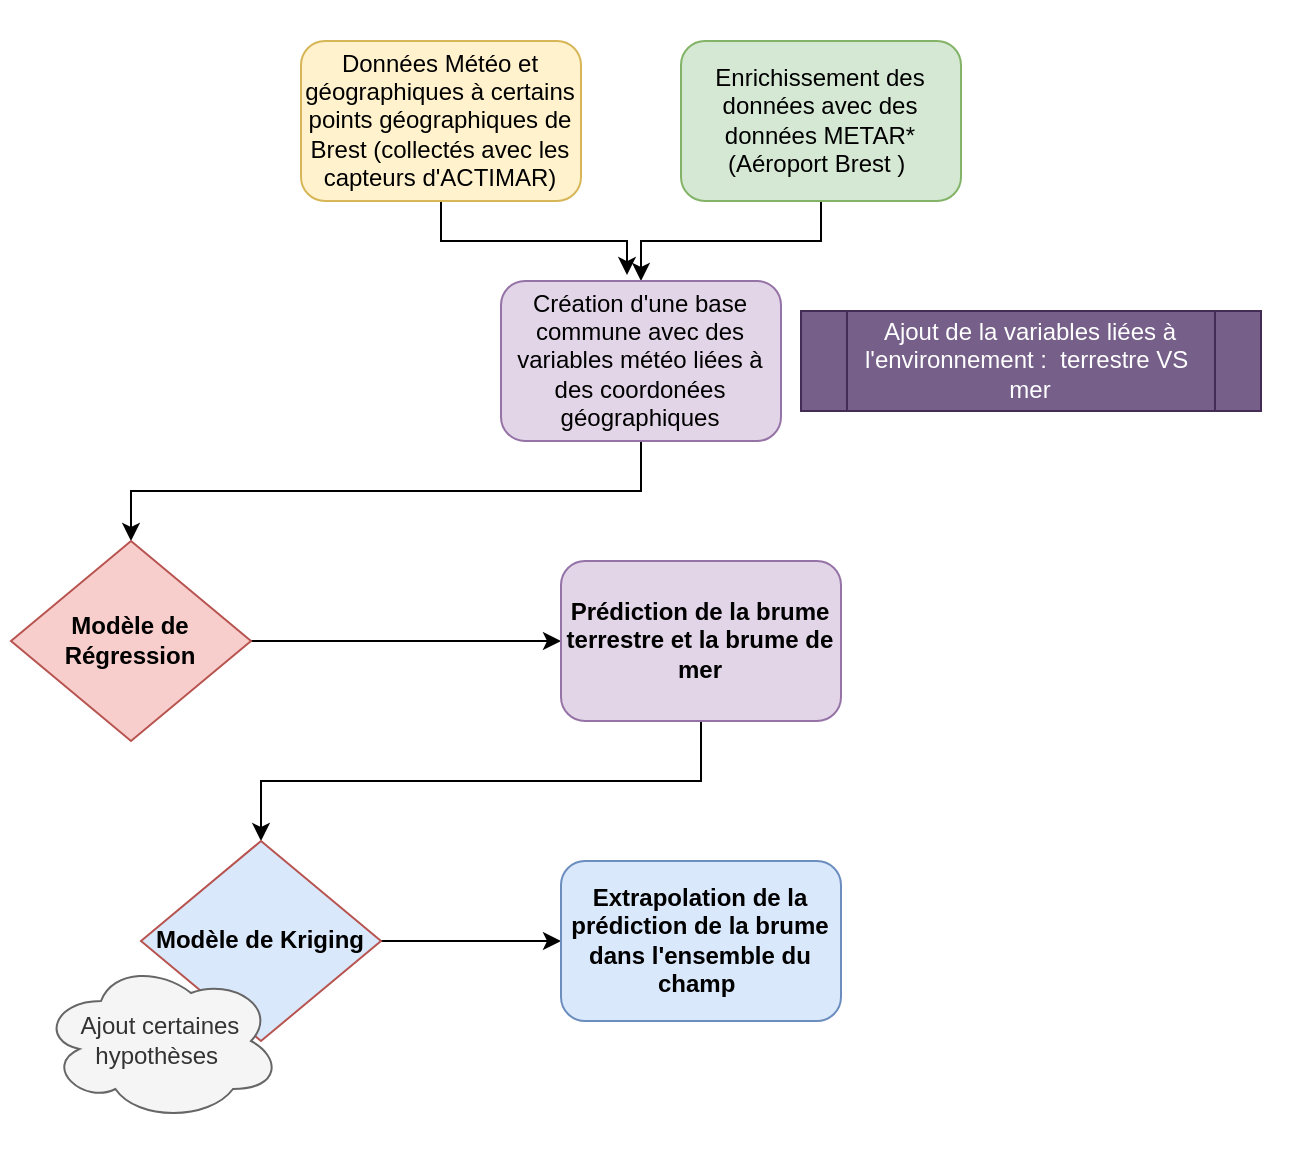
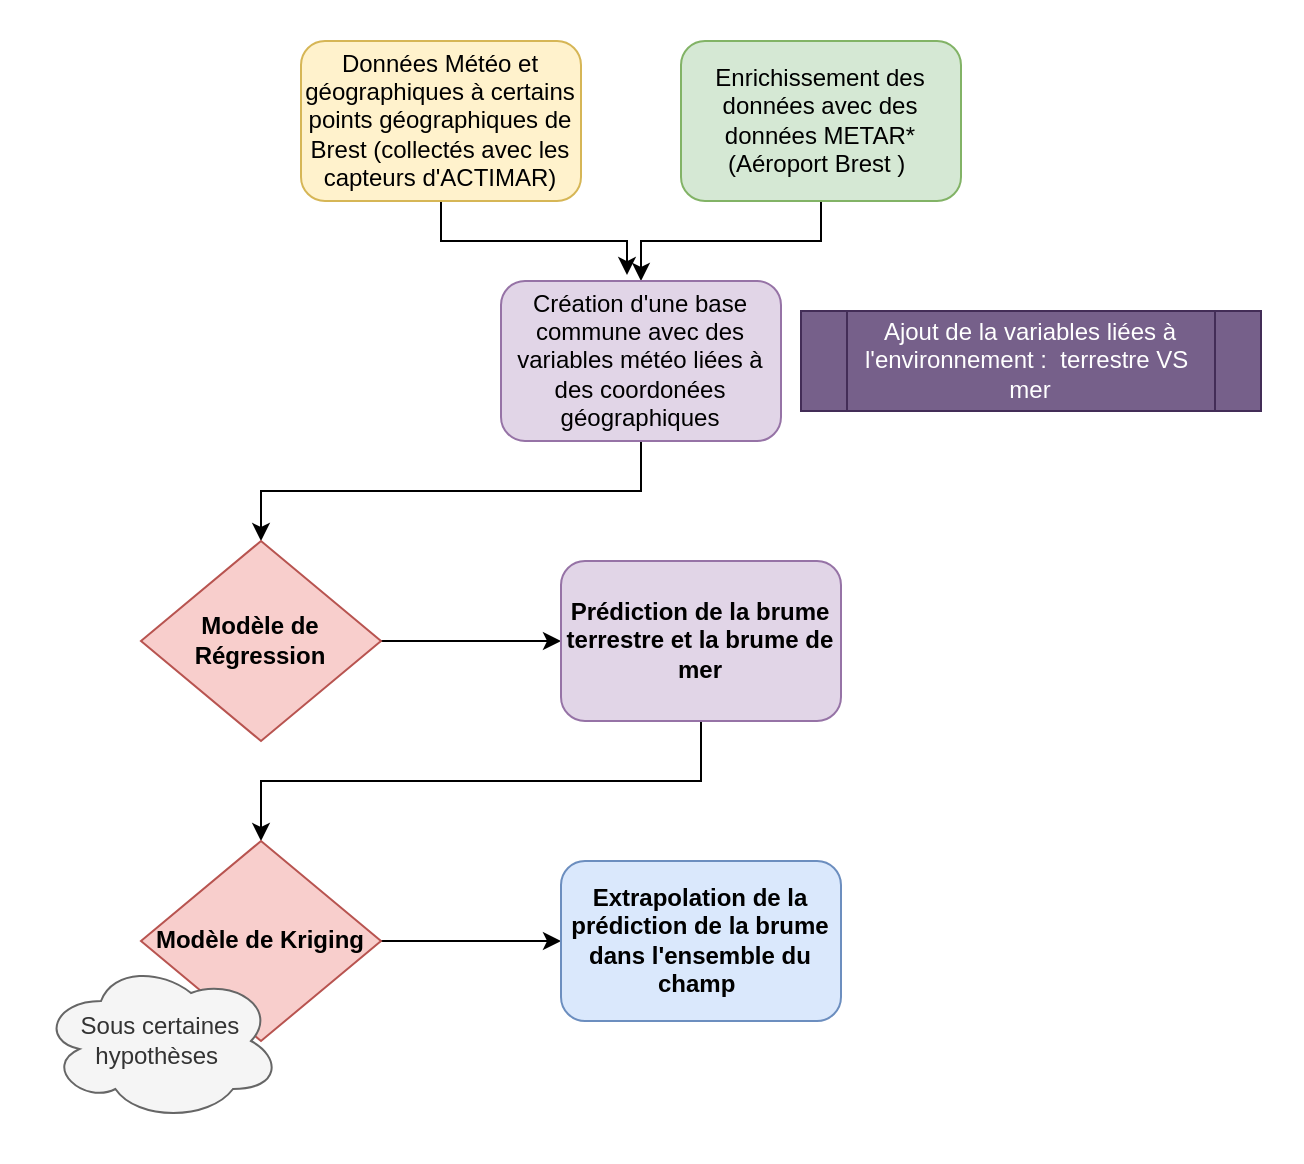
(131, 641) -> (261, 641)
(261, 941) -> (261, 941)
(161, 1041) -> (161, 1041)
